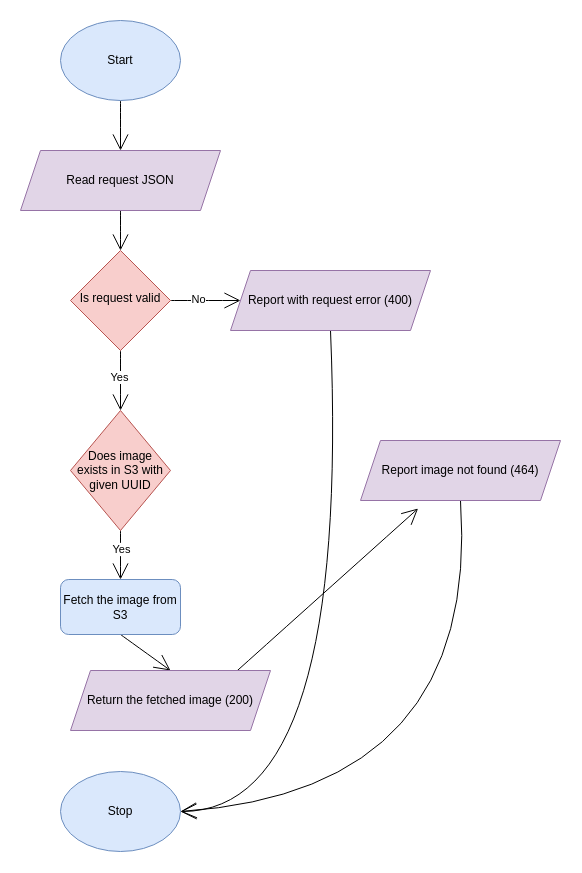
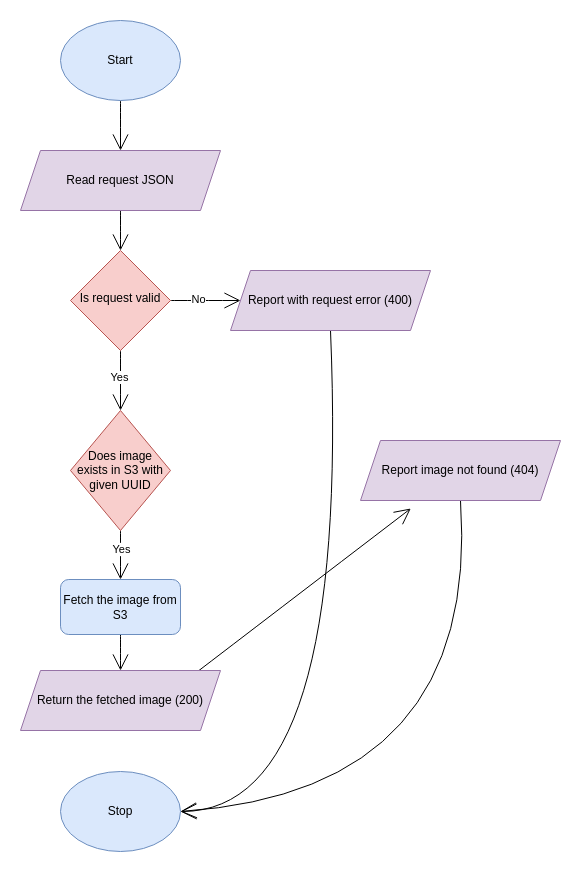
(461, 471) -> (461, 471)
(171, 701) -> (121, 701)
